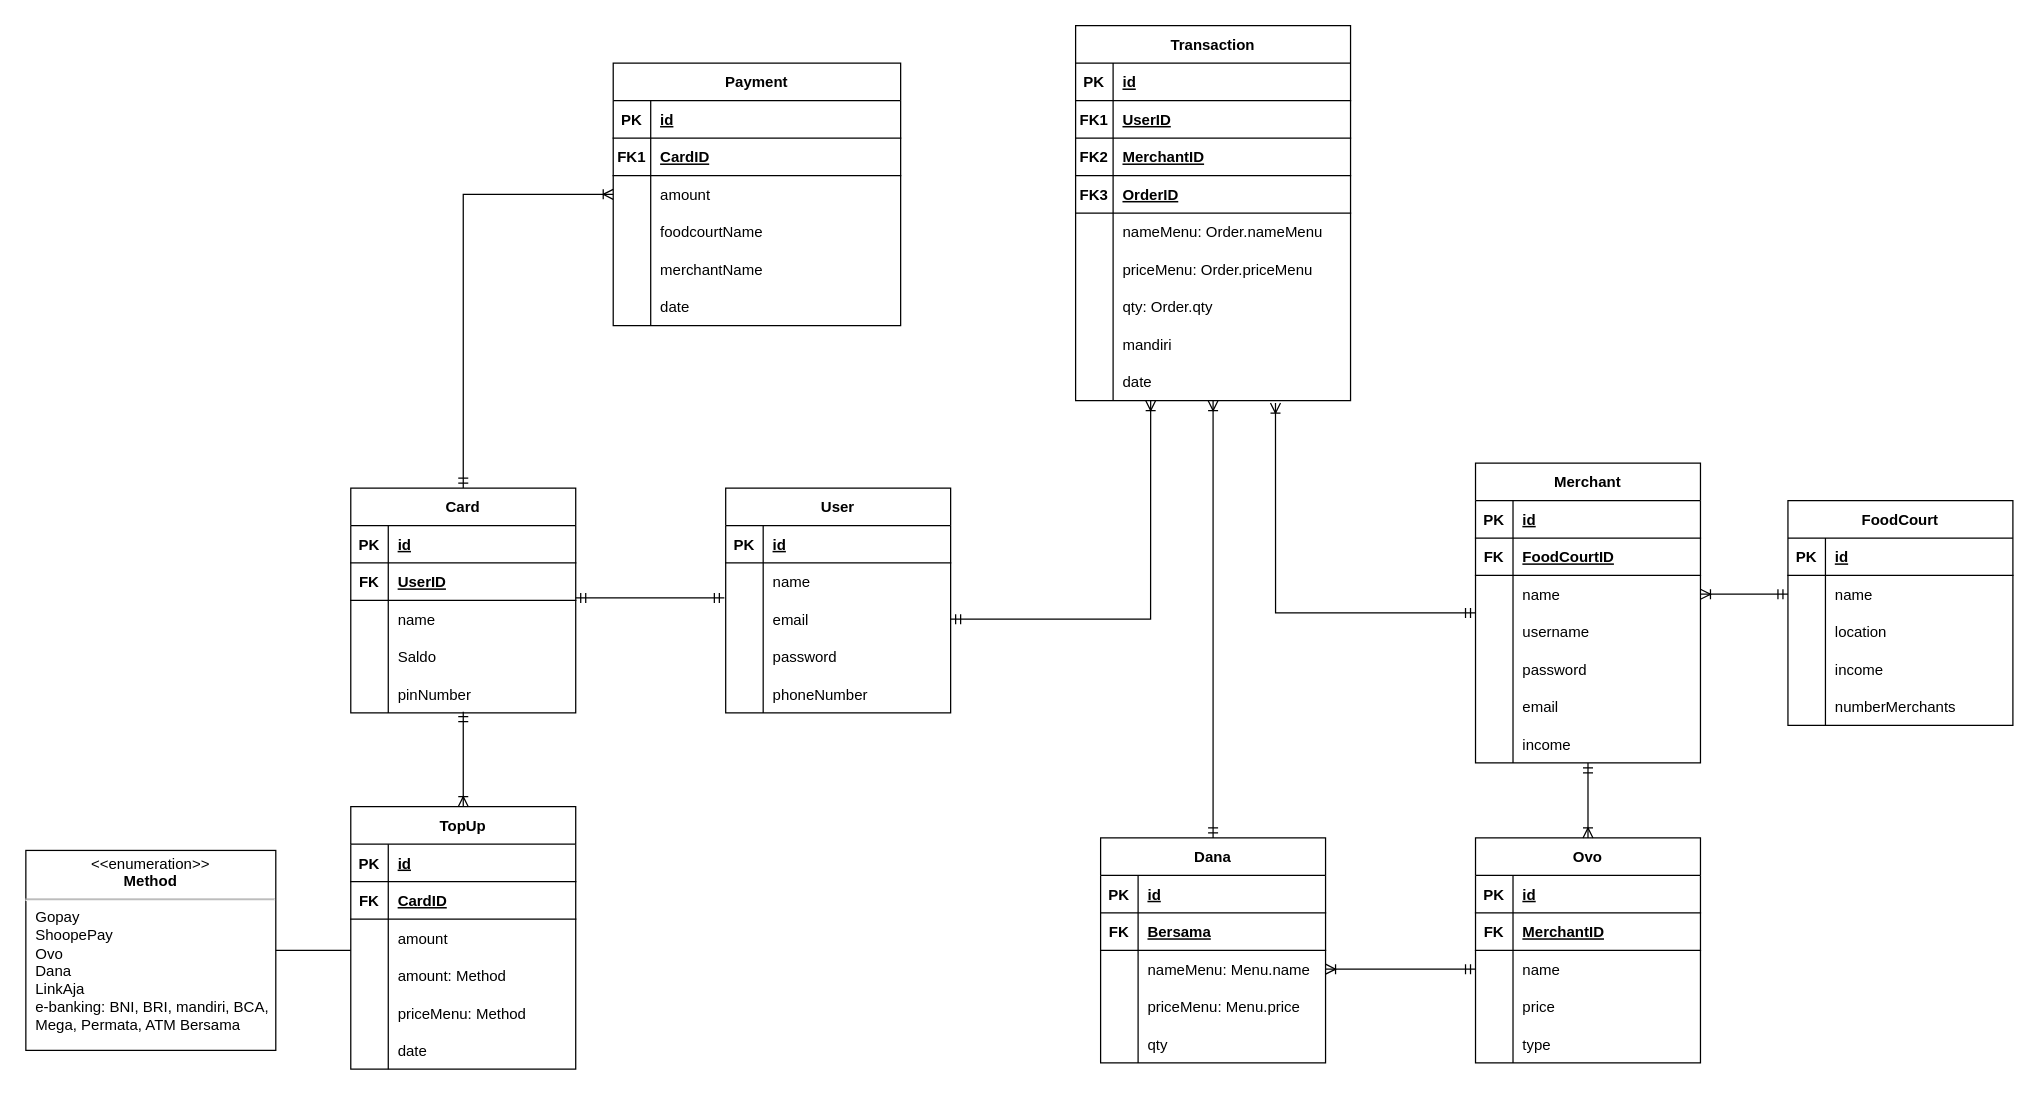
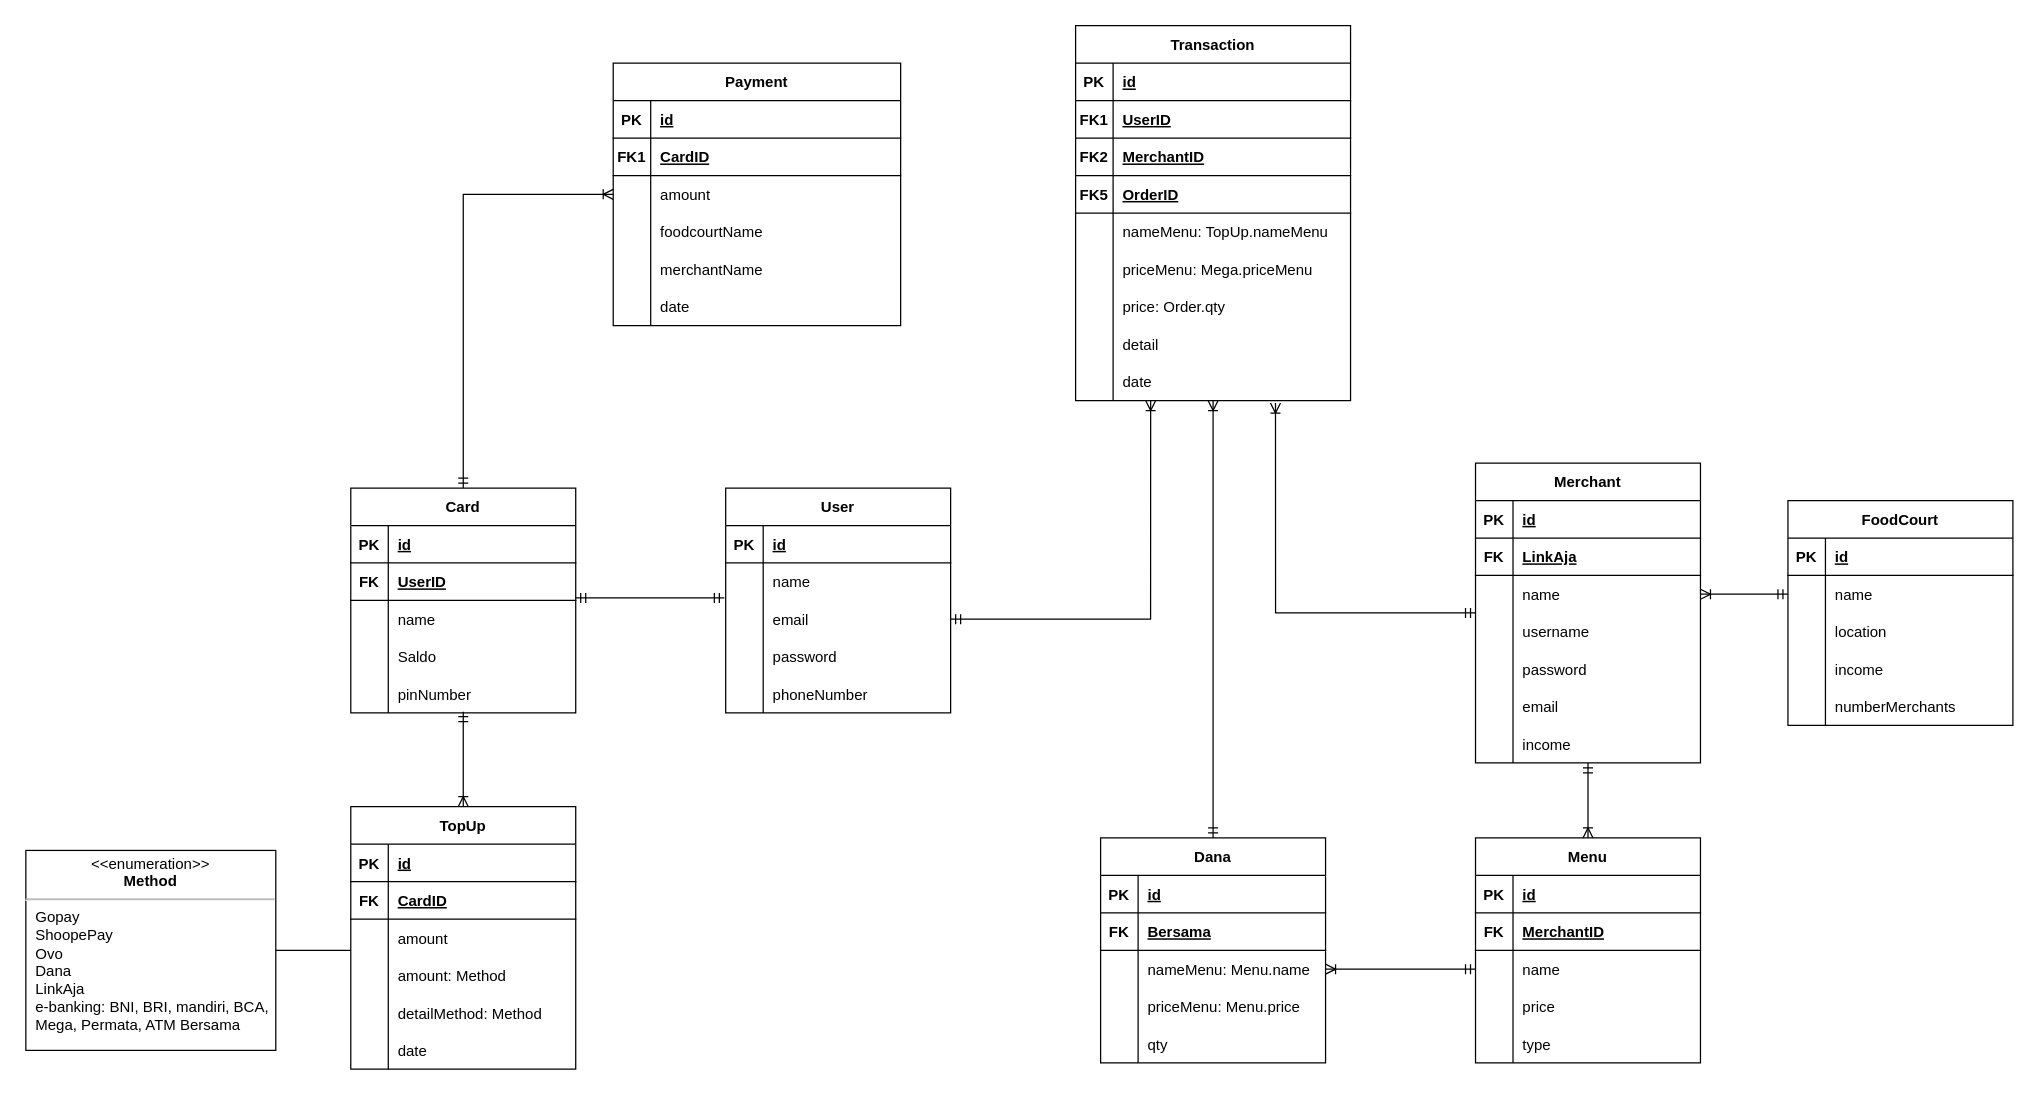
(1094, 195) -> (1094, 195)
(1217, 233) -> (1217, 233)
(1222, 270) -> (1218, 270)
(1175, 308) -> (1182, 308)
(1148, 345) -> (1144, 345)
(1569, 558) -> (1550, 558)
(1588, 858) -> (1588, 858)
(463, 1014) -> (474, 1014)
